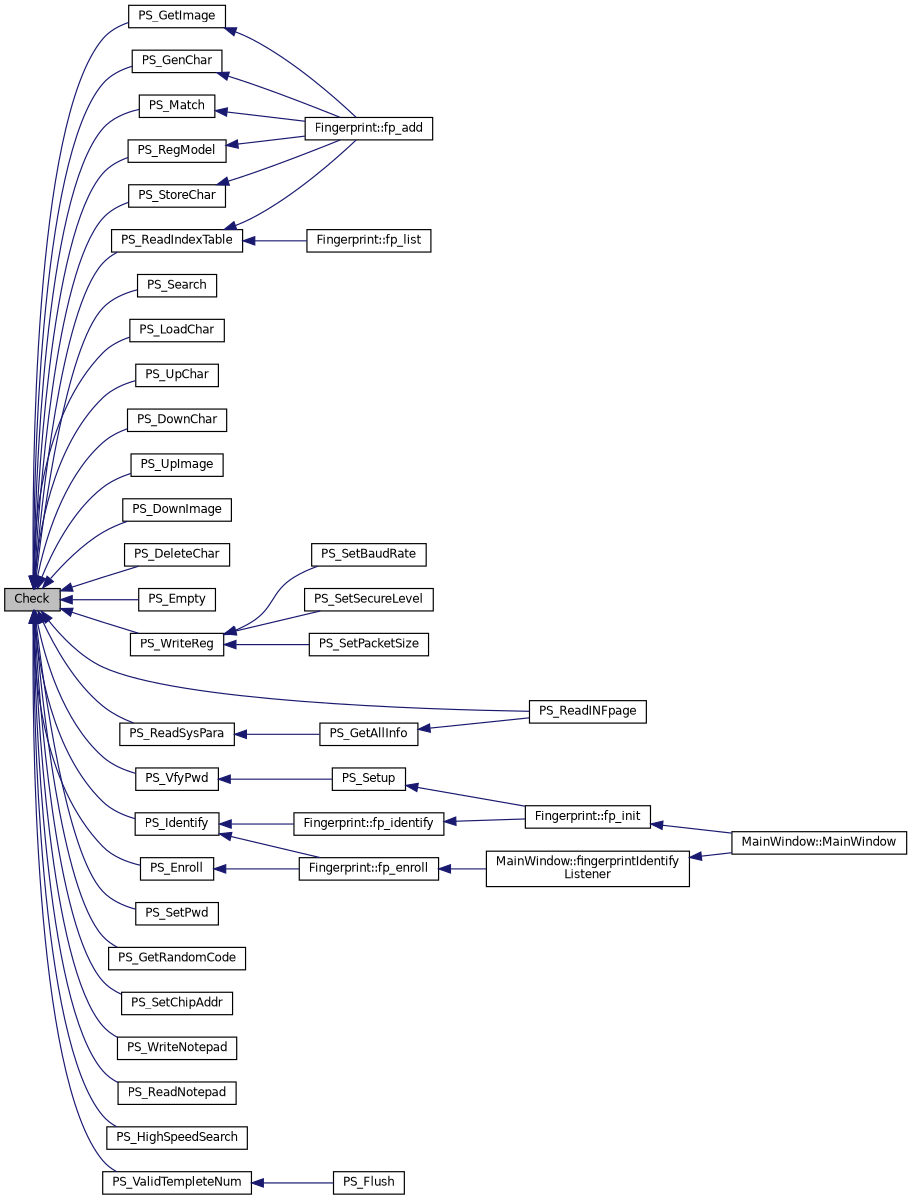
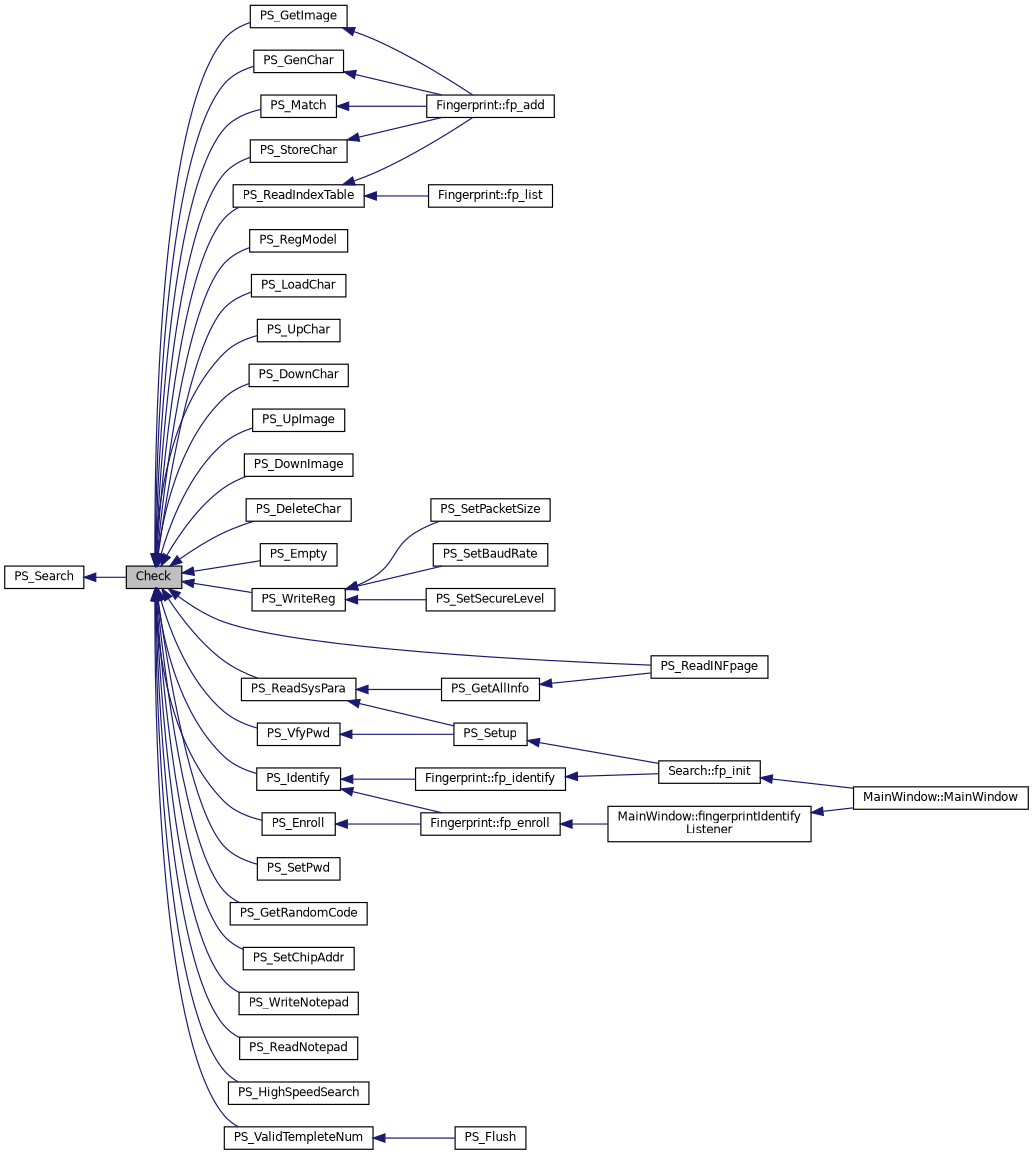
(271, 140) -> none
(71, 381) -> (111, 577)
none -> (407, 715)
(588, 817) -> (710, 772)
